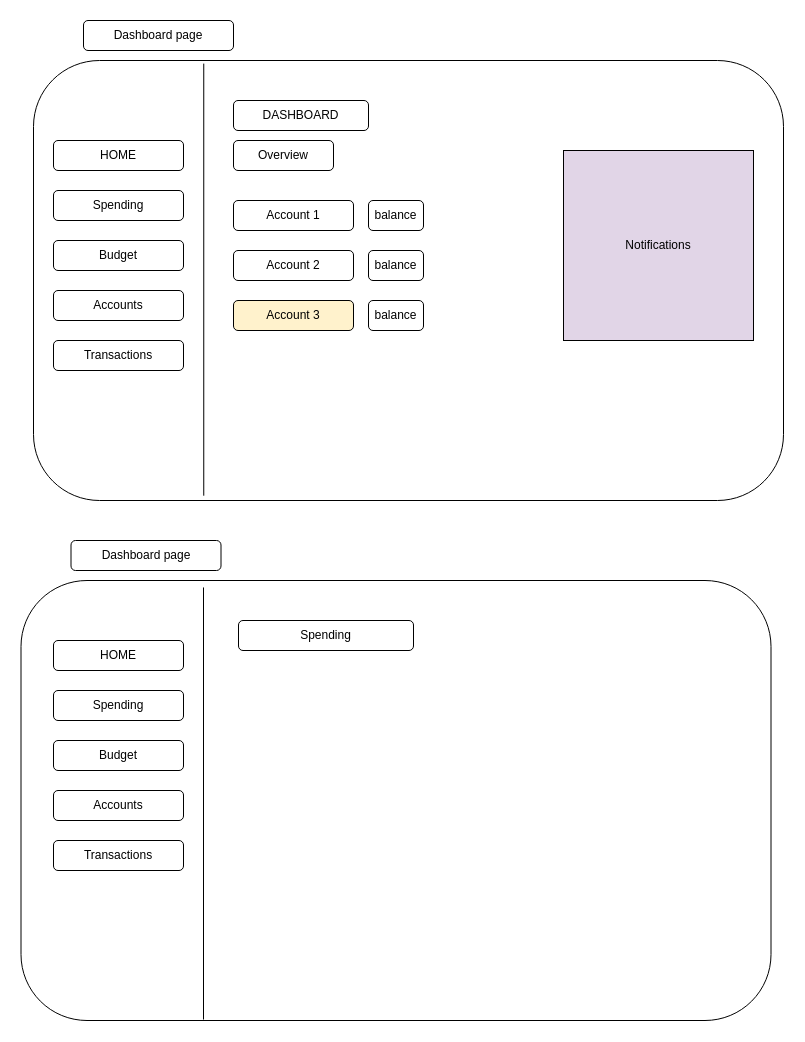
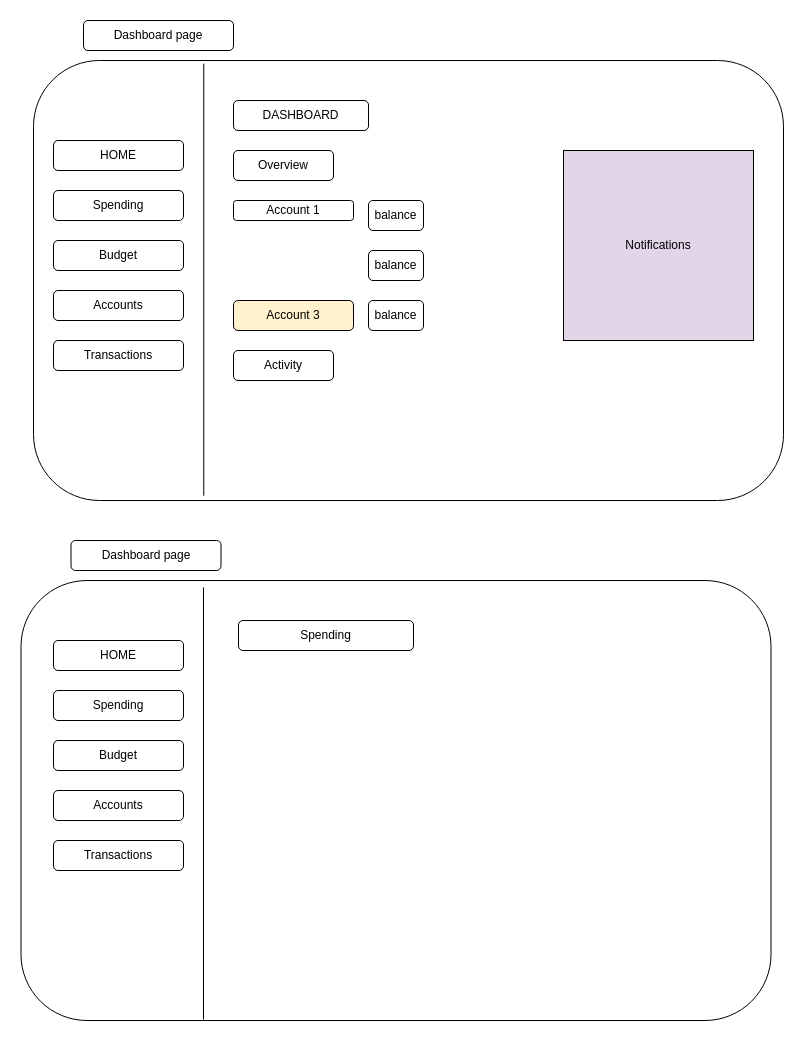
(284, 156) -> (284, 166)
(294, 216) -> (294, 211)
(294, 266) -> none
none -> (284, 366)
